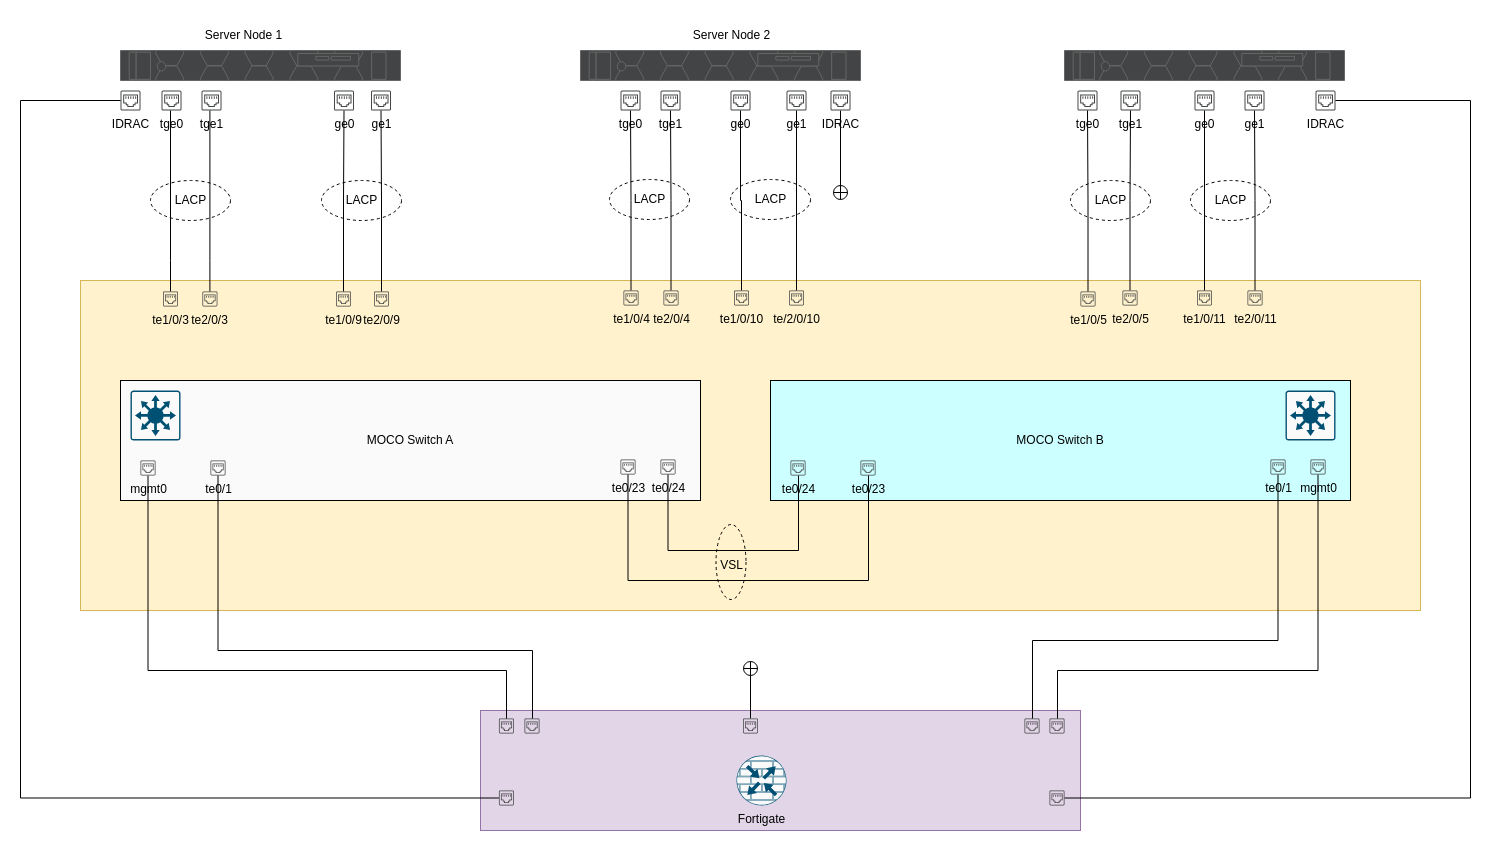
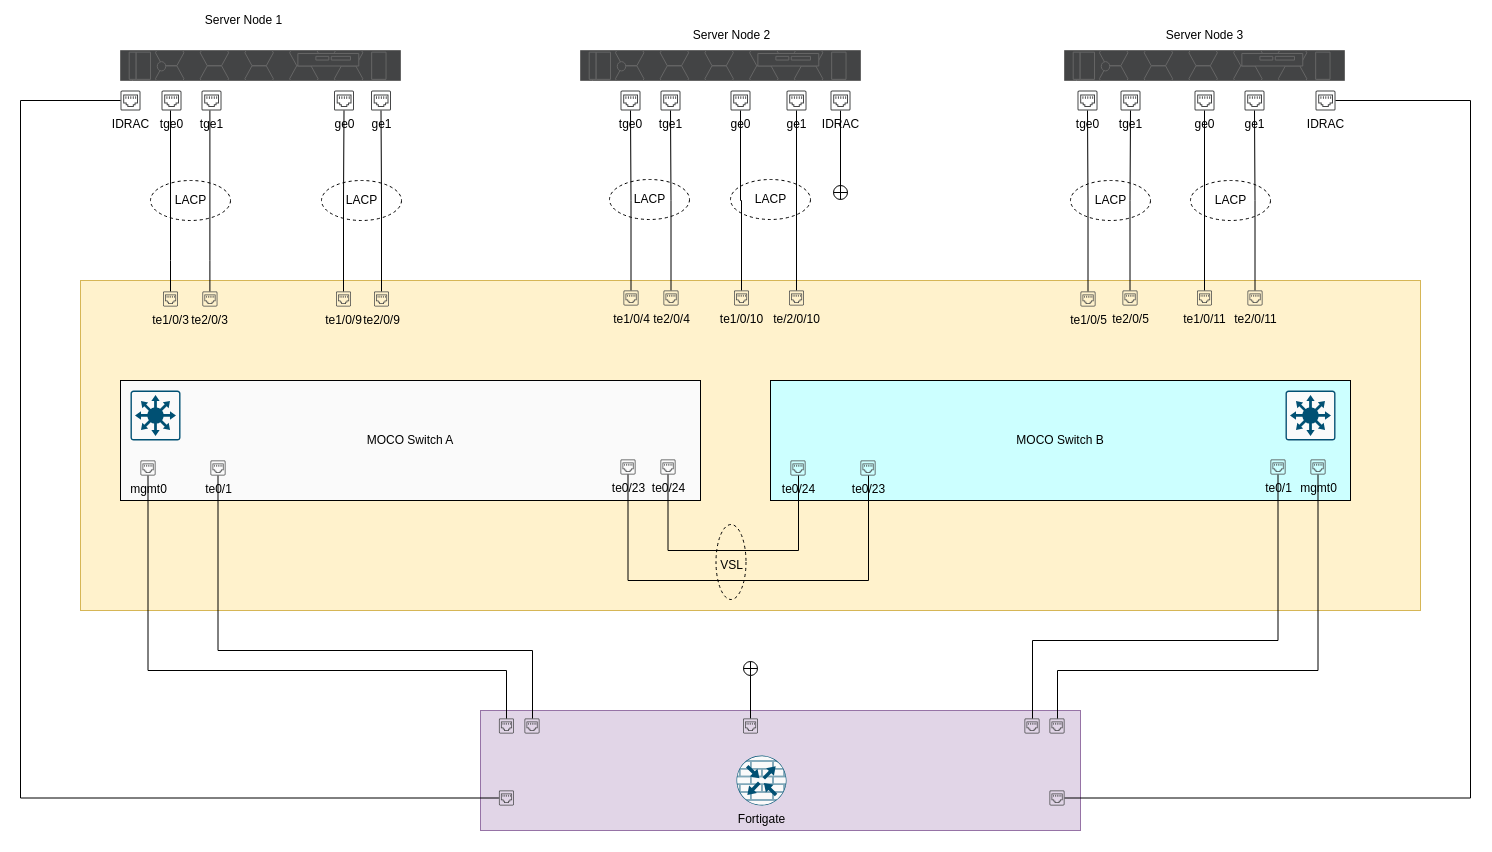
(244, 36) -> (244, 21)
none -> (1205, 36)
